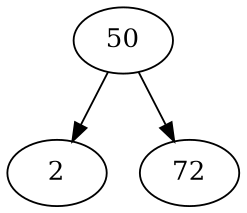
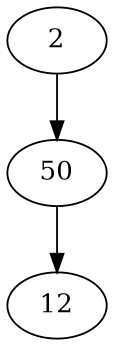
(94, 98) -> (57, 98)
(190, 173) -> (57, 305)
